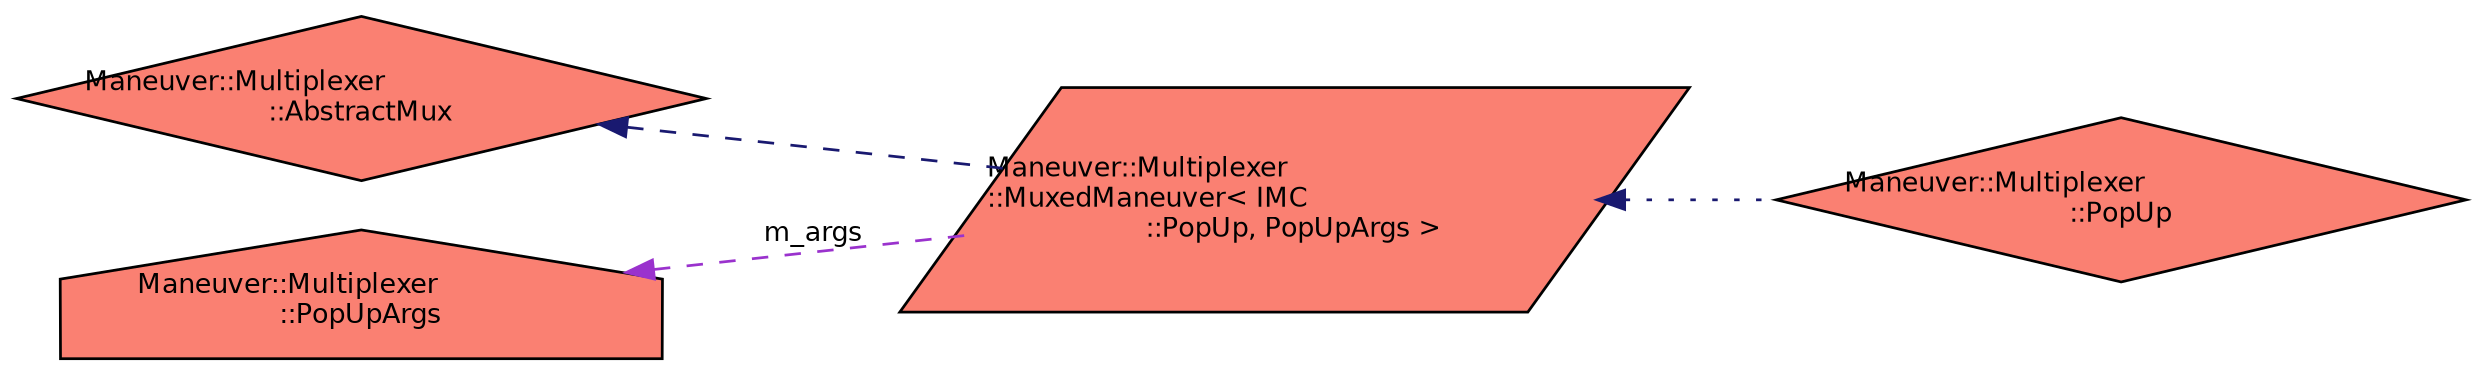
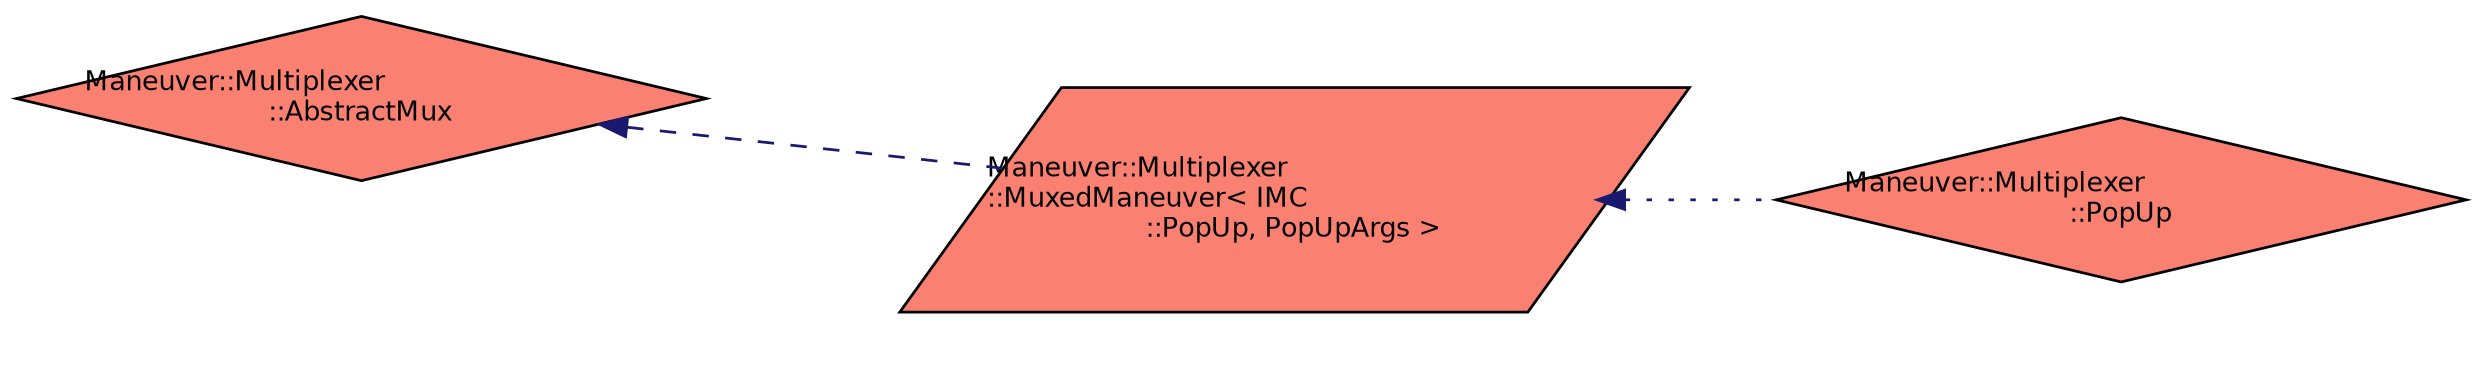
(361, 301) -> none
